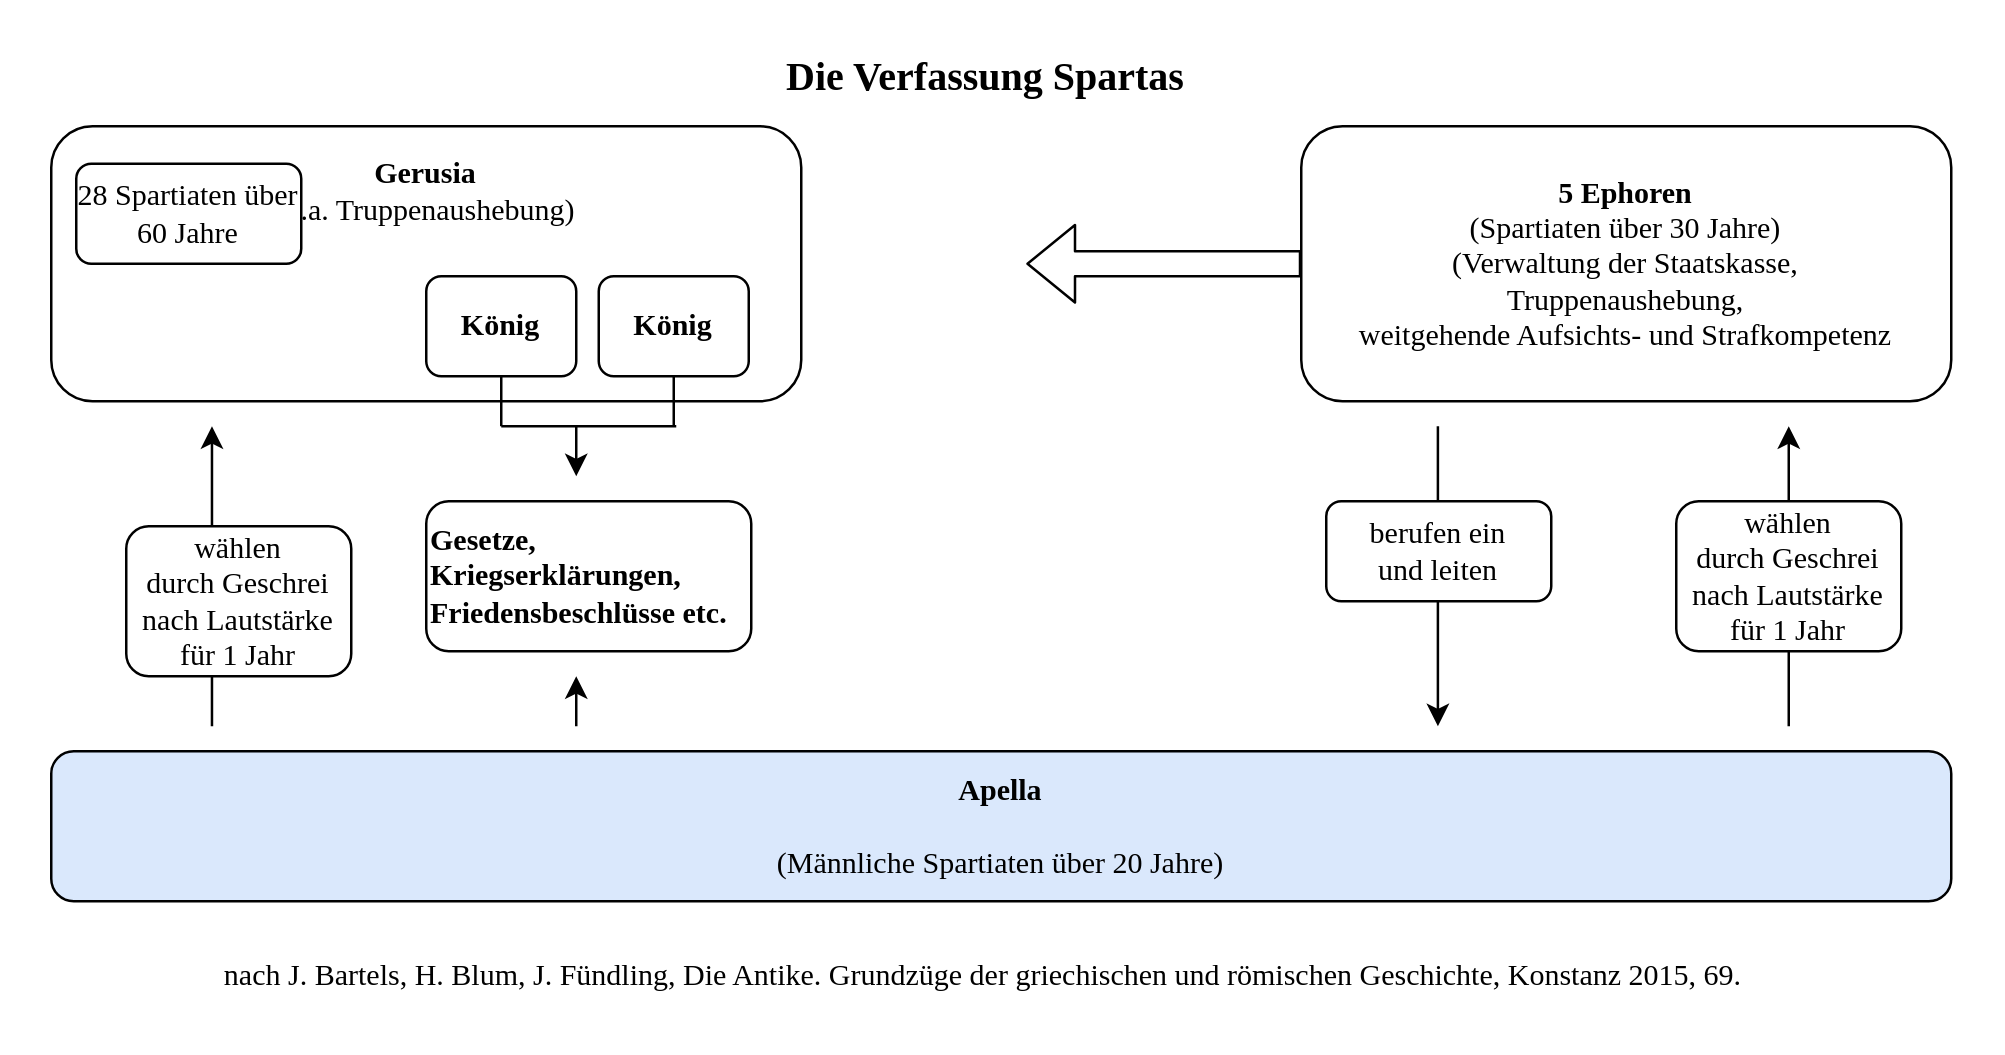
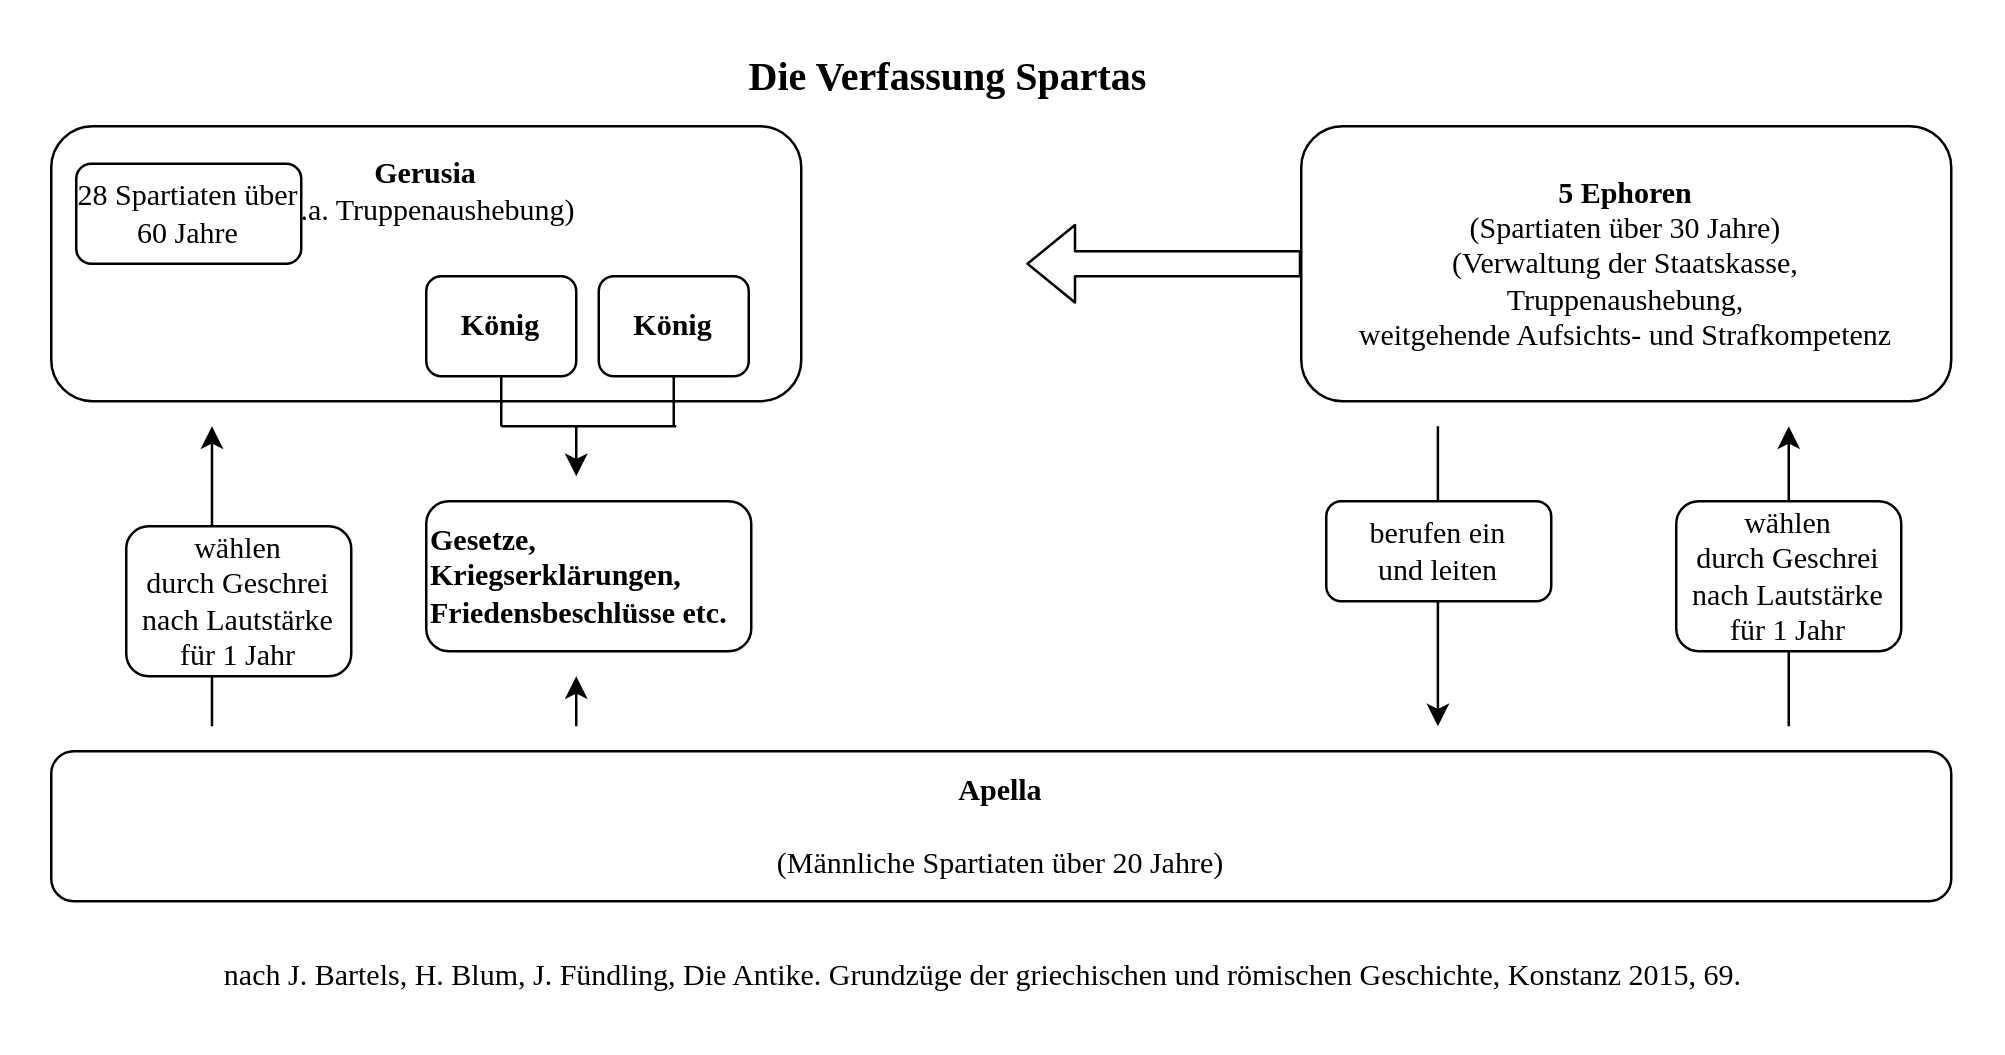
(986, 76) -> (949, 76)
(1001, 826) -> (1001, 826)
